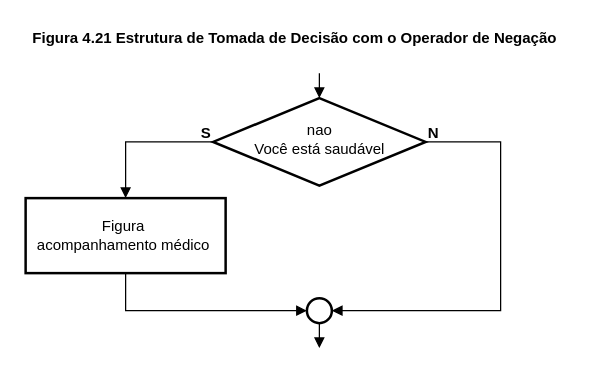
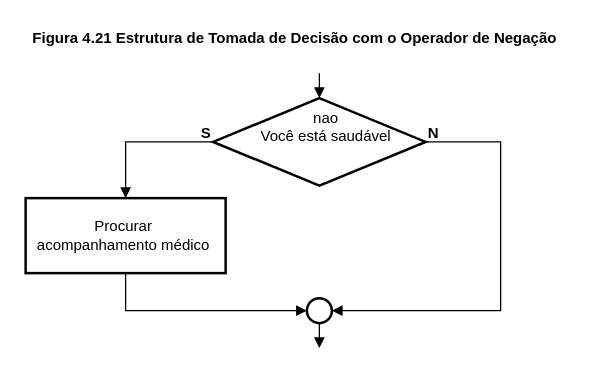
(319, 139) -> (326, 127)
(124, 236) -> (124, 236)
